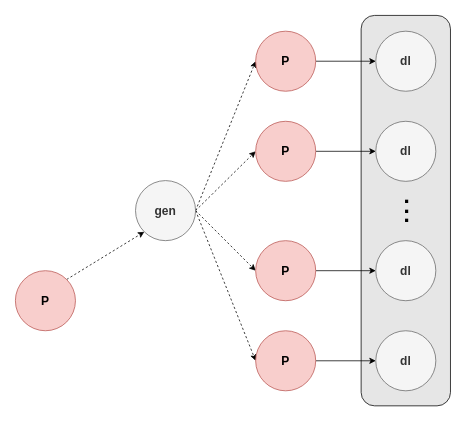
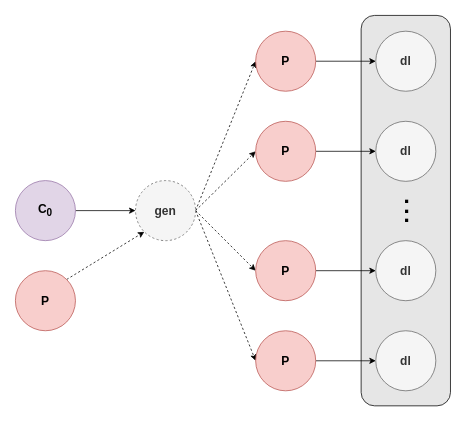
none -> (45, 210)
none -> (102, 210)
(165, 210) -> (165, 210)
